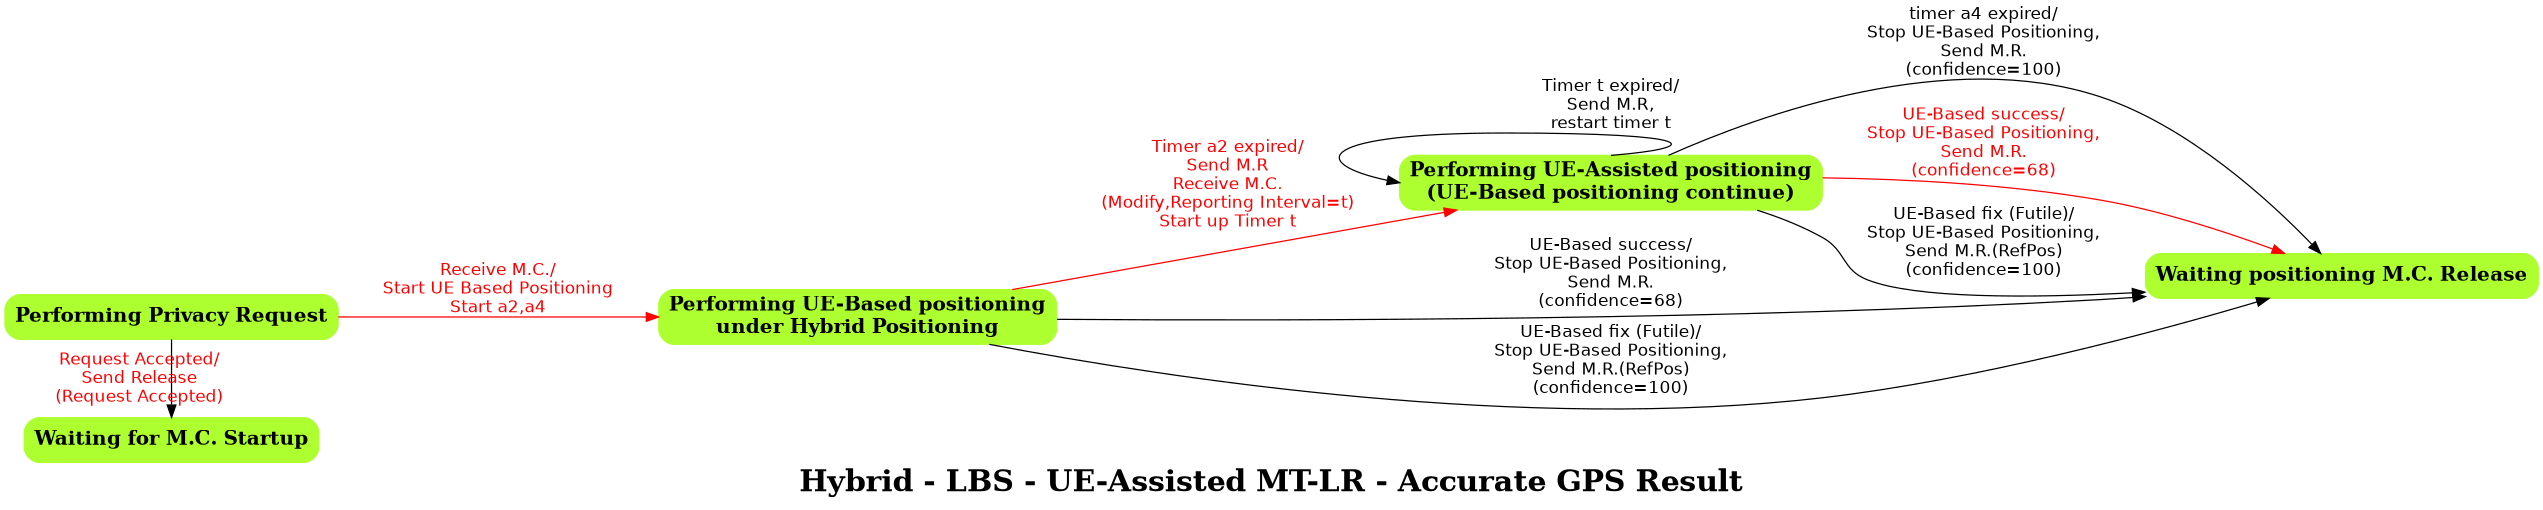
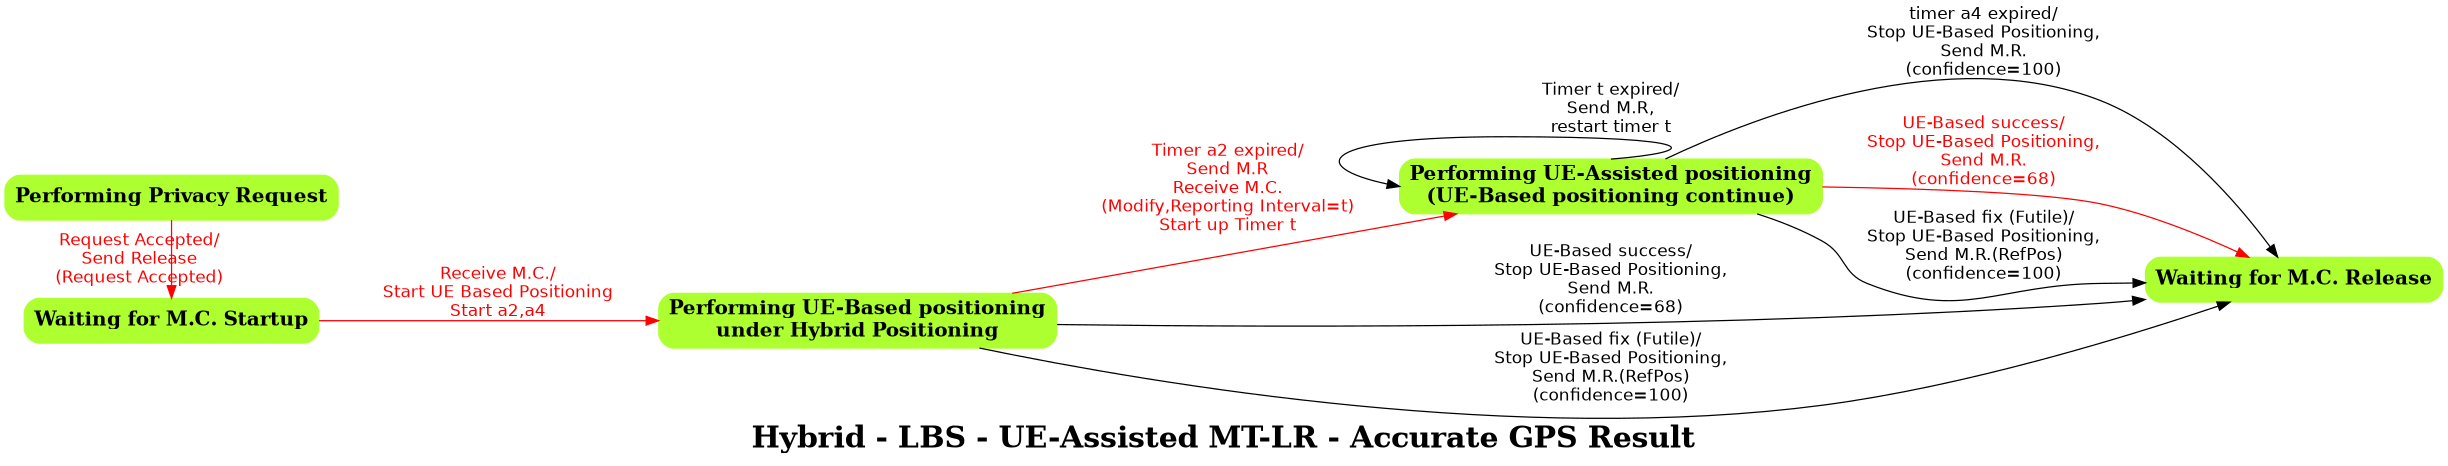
(2342, 276) -> (2294, 280)
(492, 317) -> (483, 321)
(172, 372) -> (172, 253)
